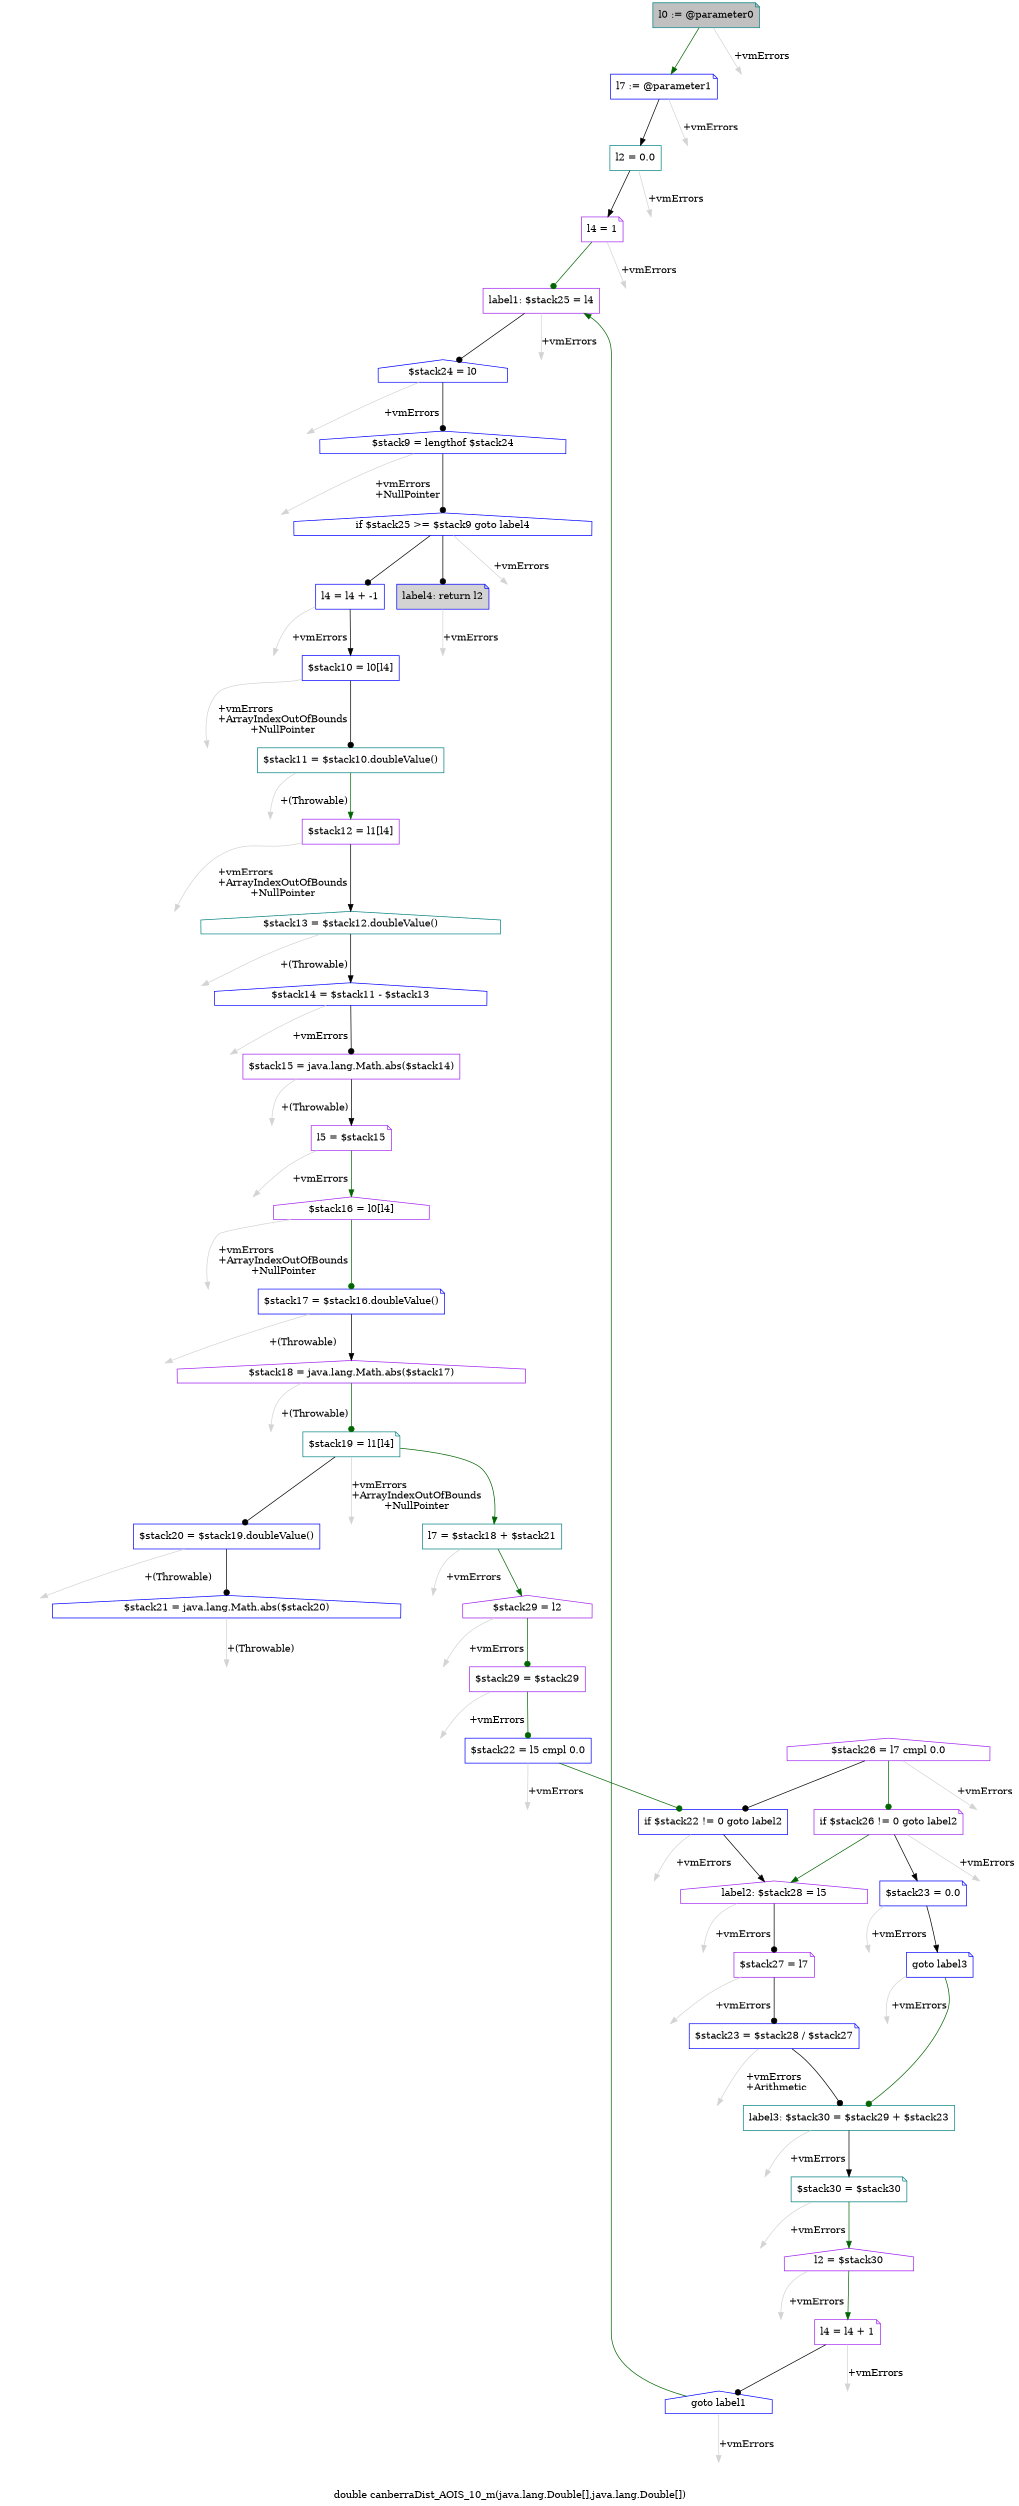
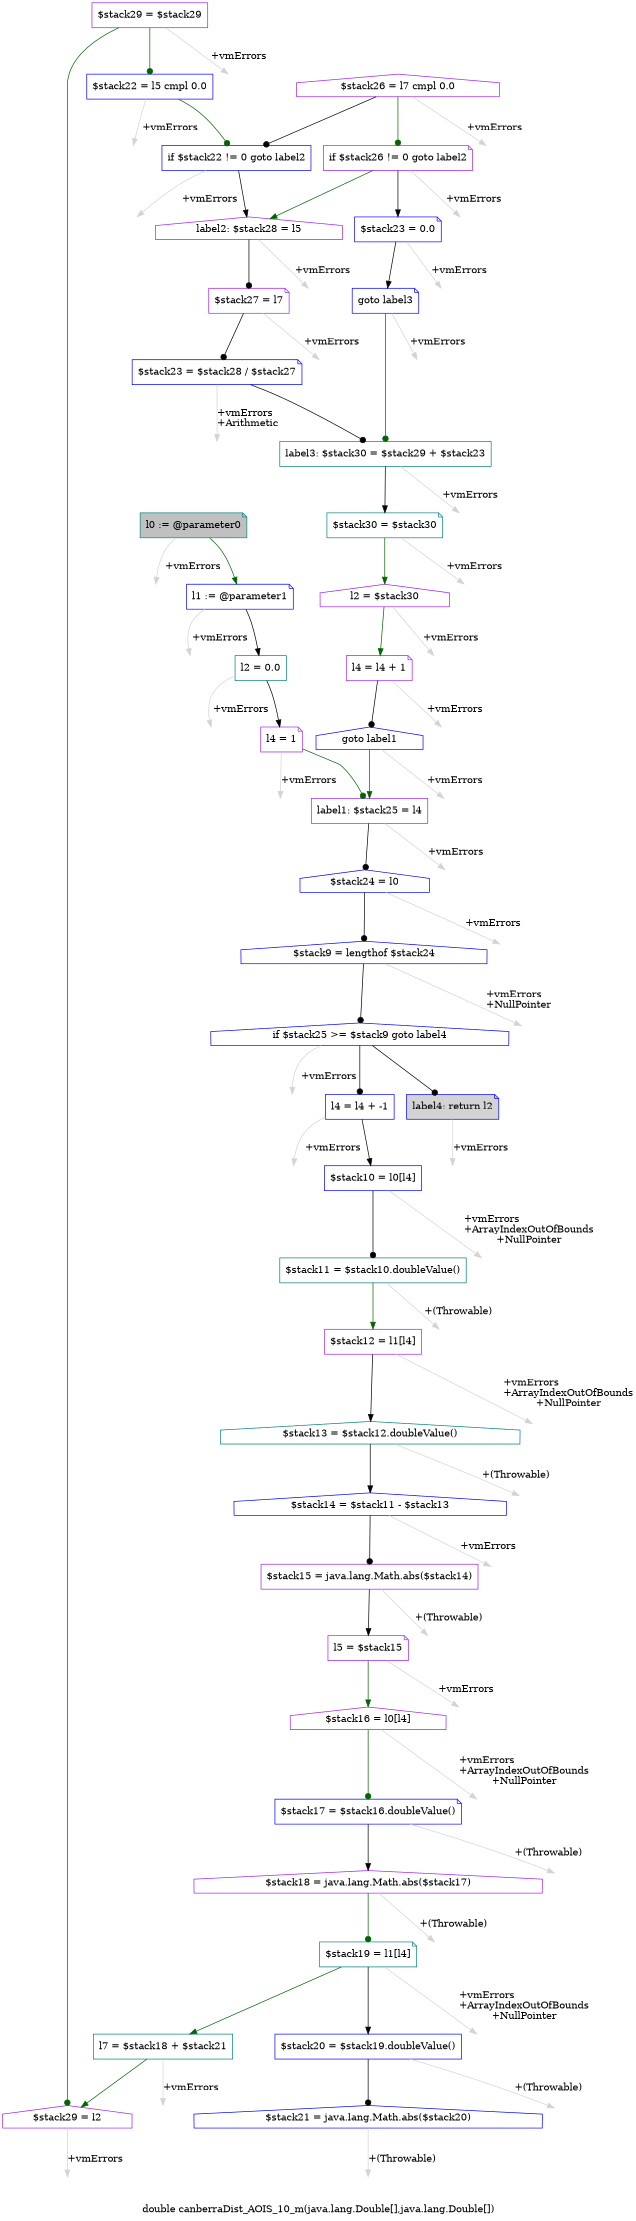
(664, 87) -> (240, 597)
(291, 1489) -> (368, 1997)
(527, 1640) -> (67, 1052)
